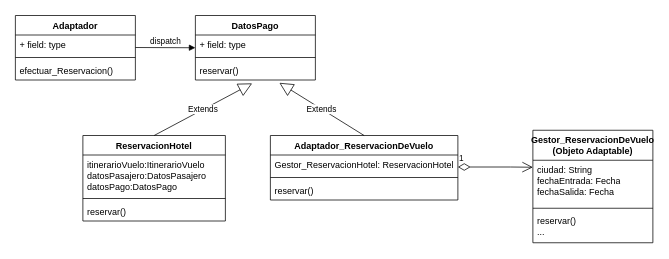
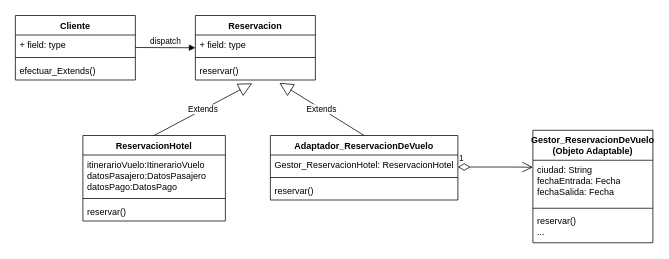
(75, 26) -> (75, 26)
(255, 26) -> (255, 26)
(74, 71) -> (65, 71)
